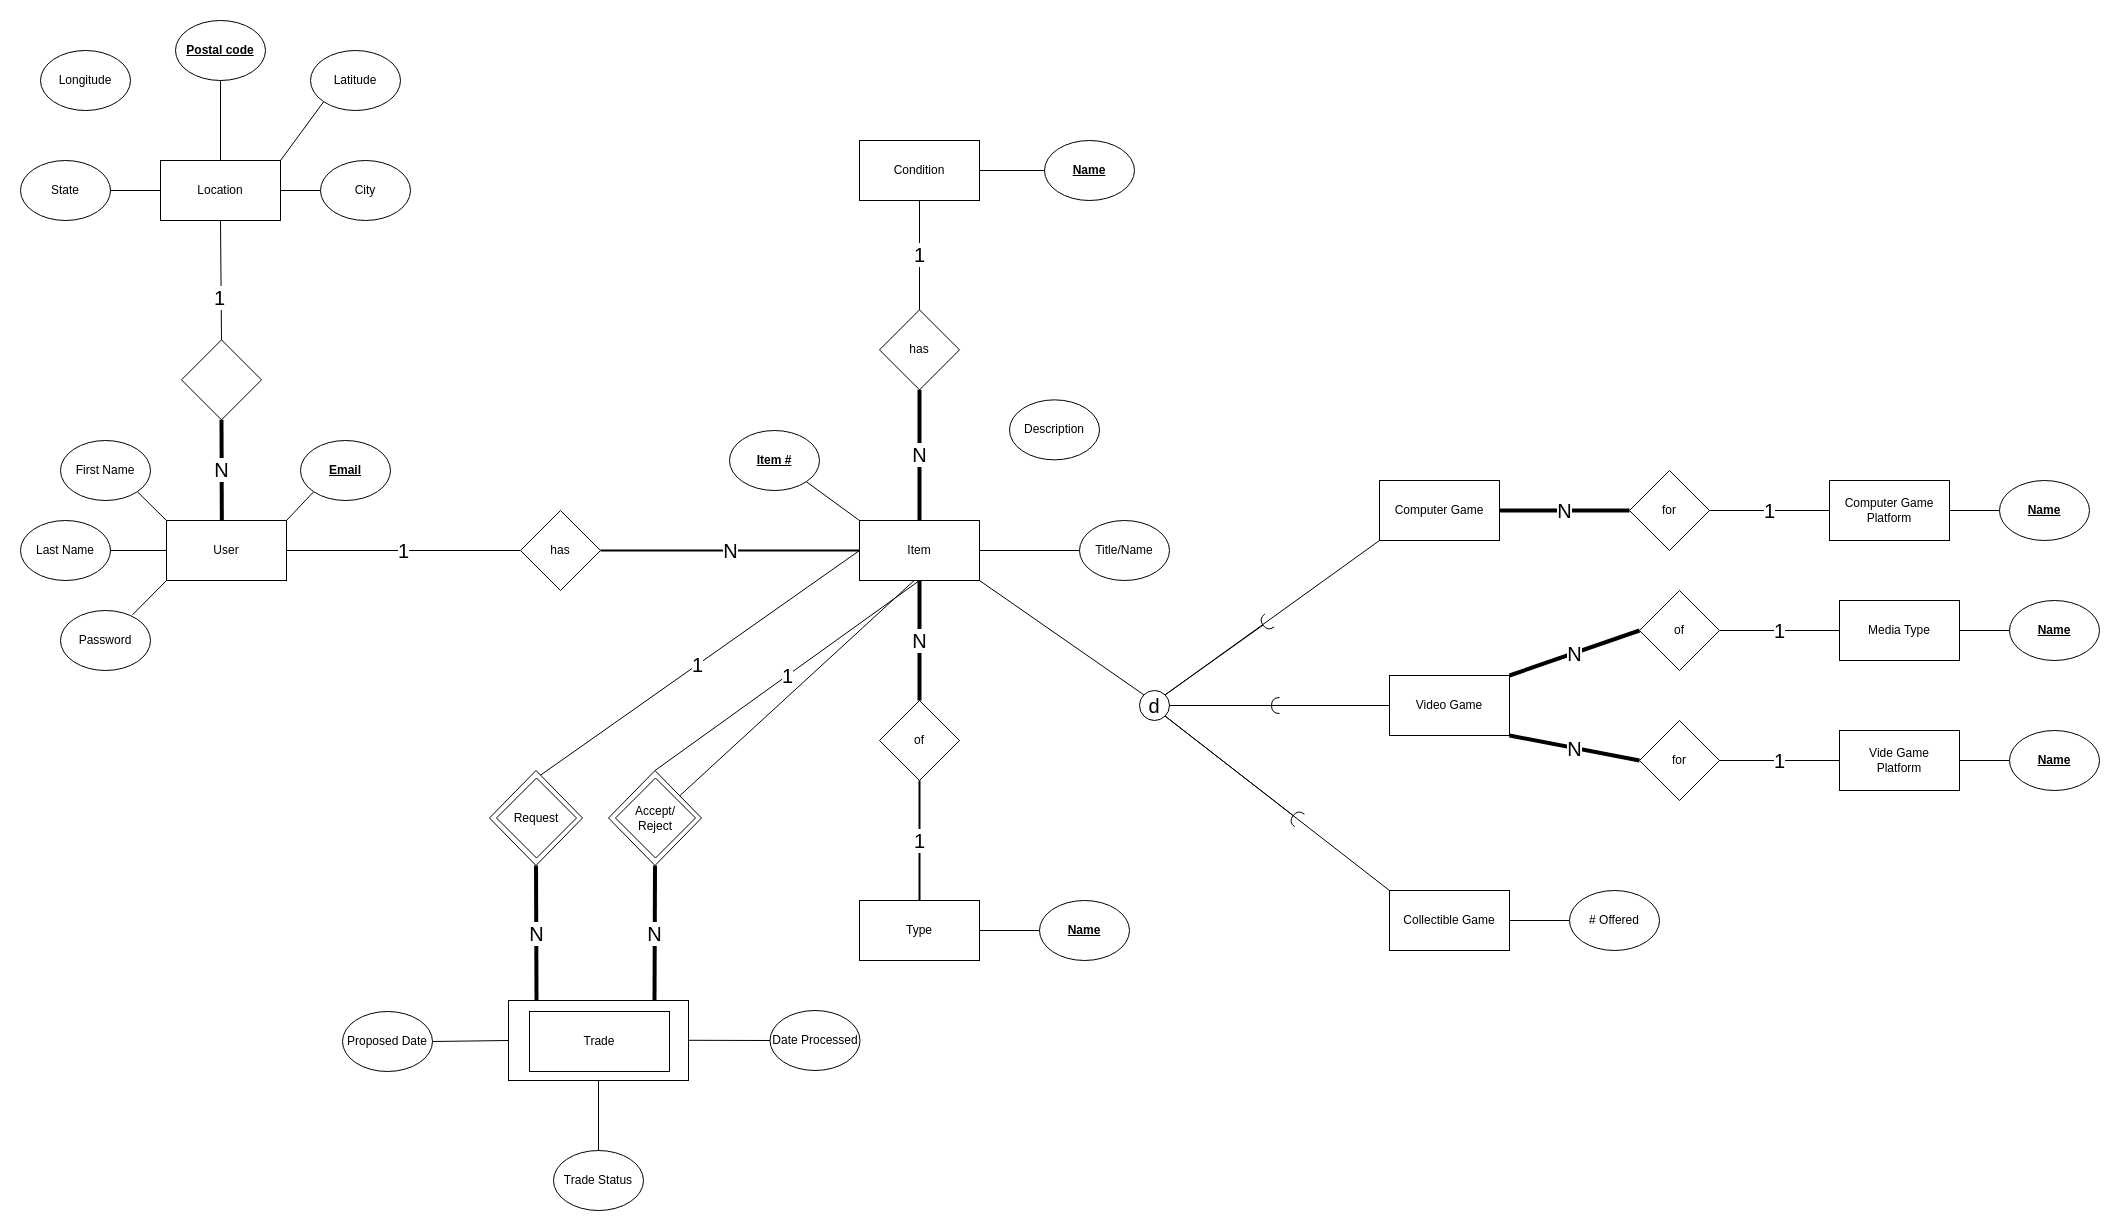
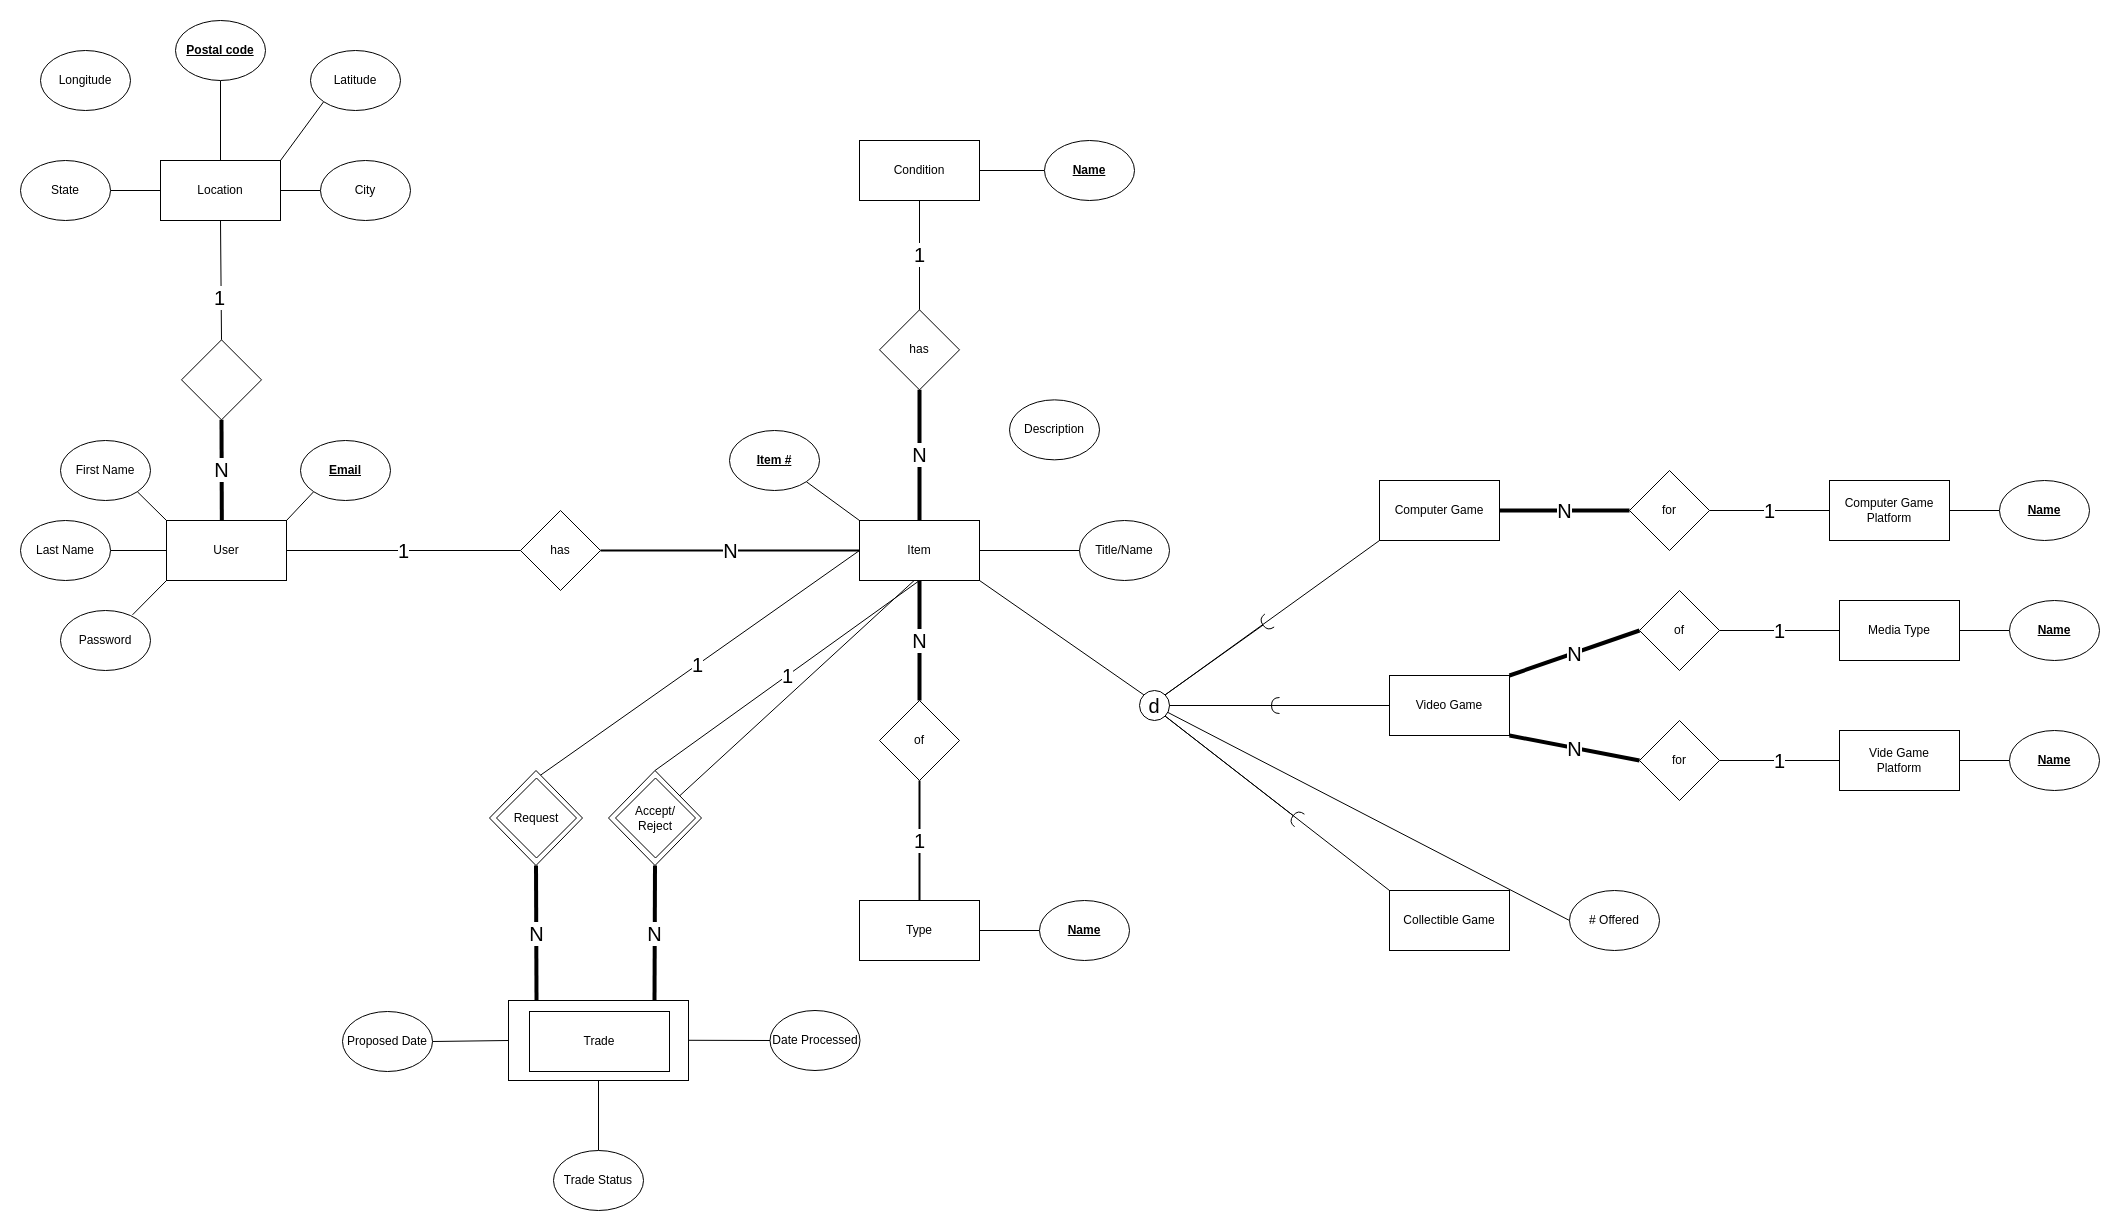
(1540, 921) -> (1369, 816)
